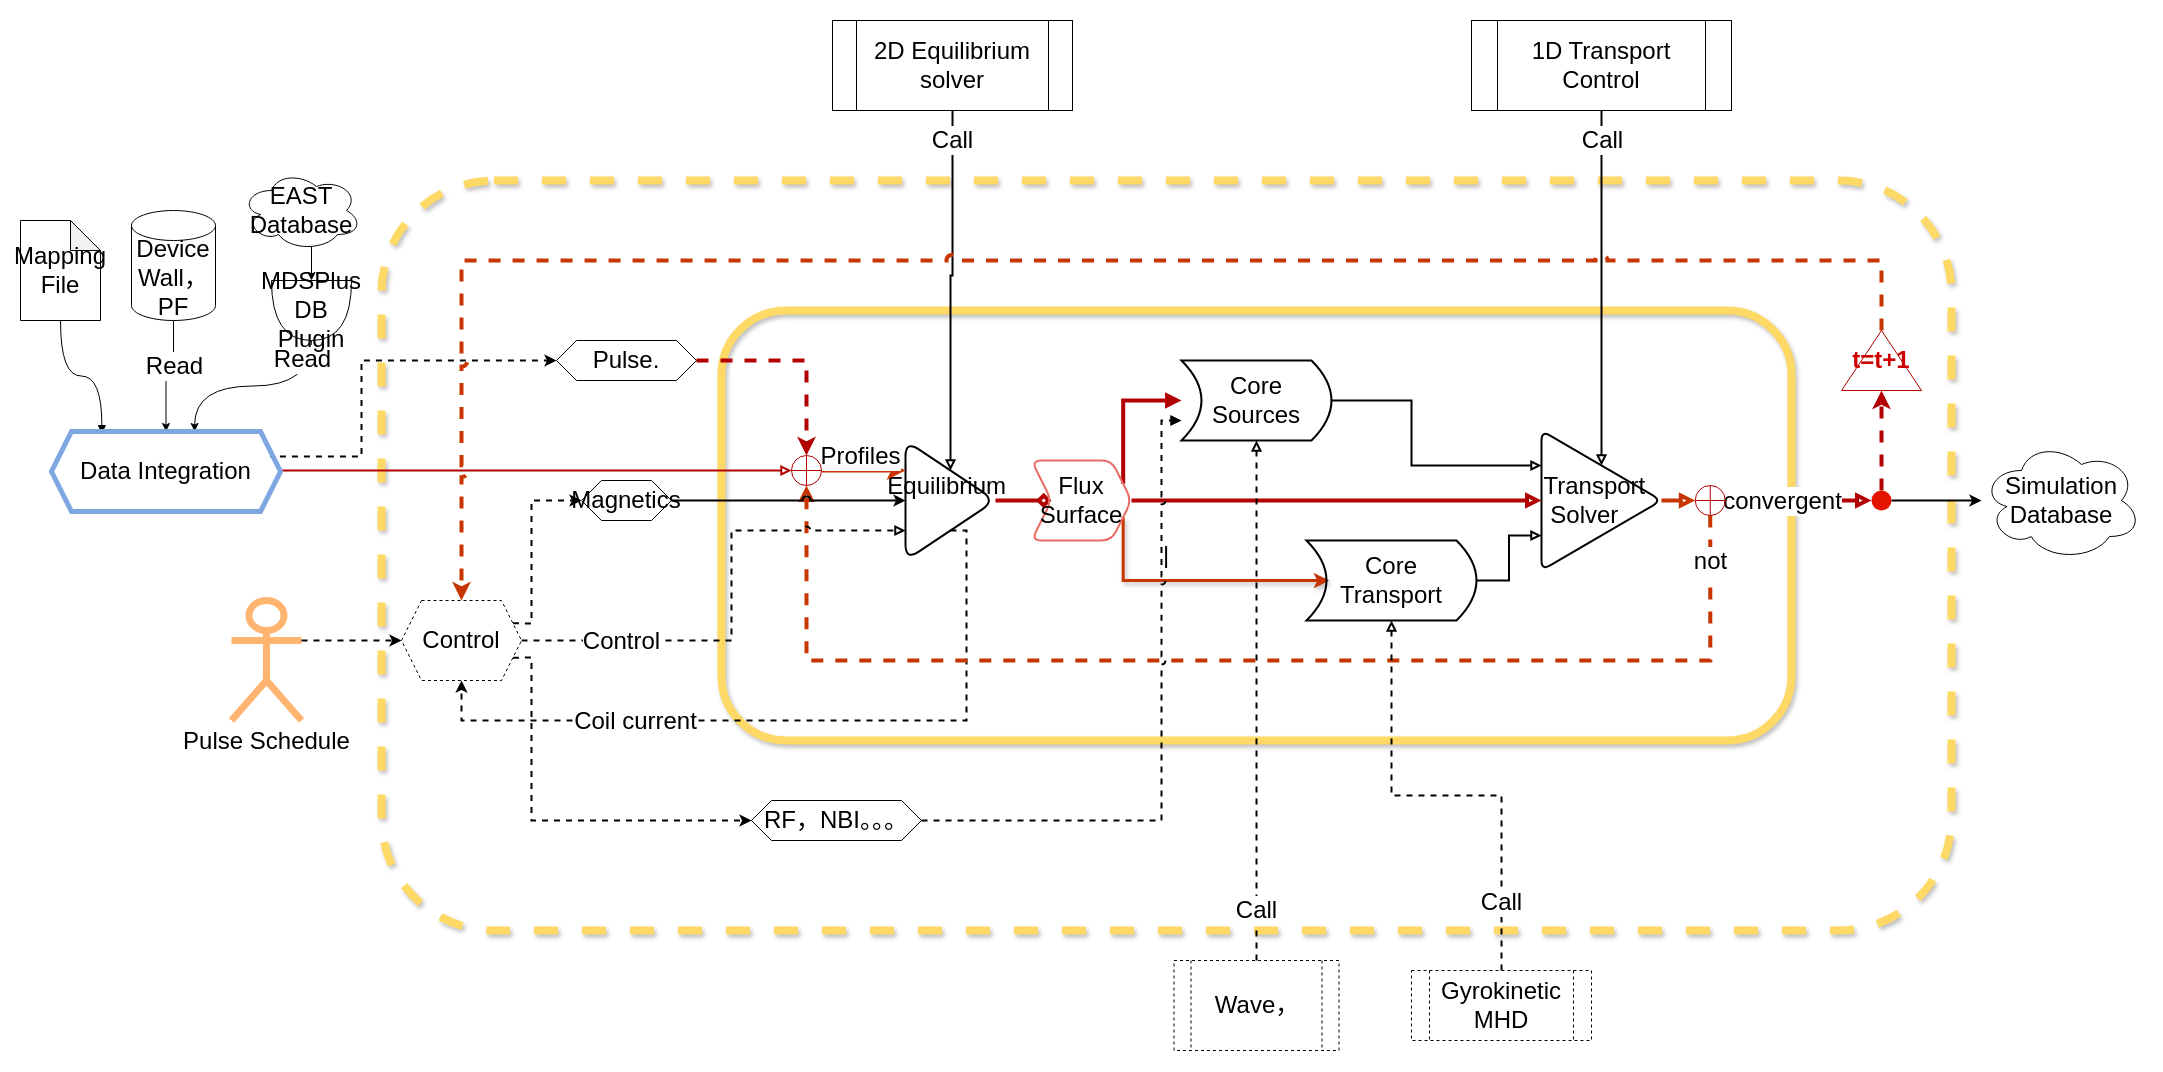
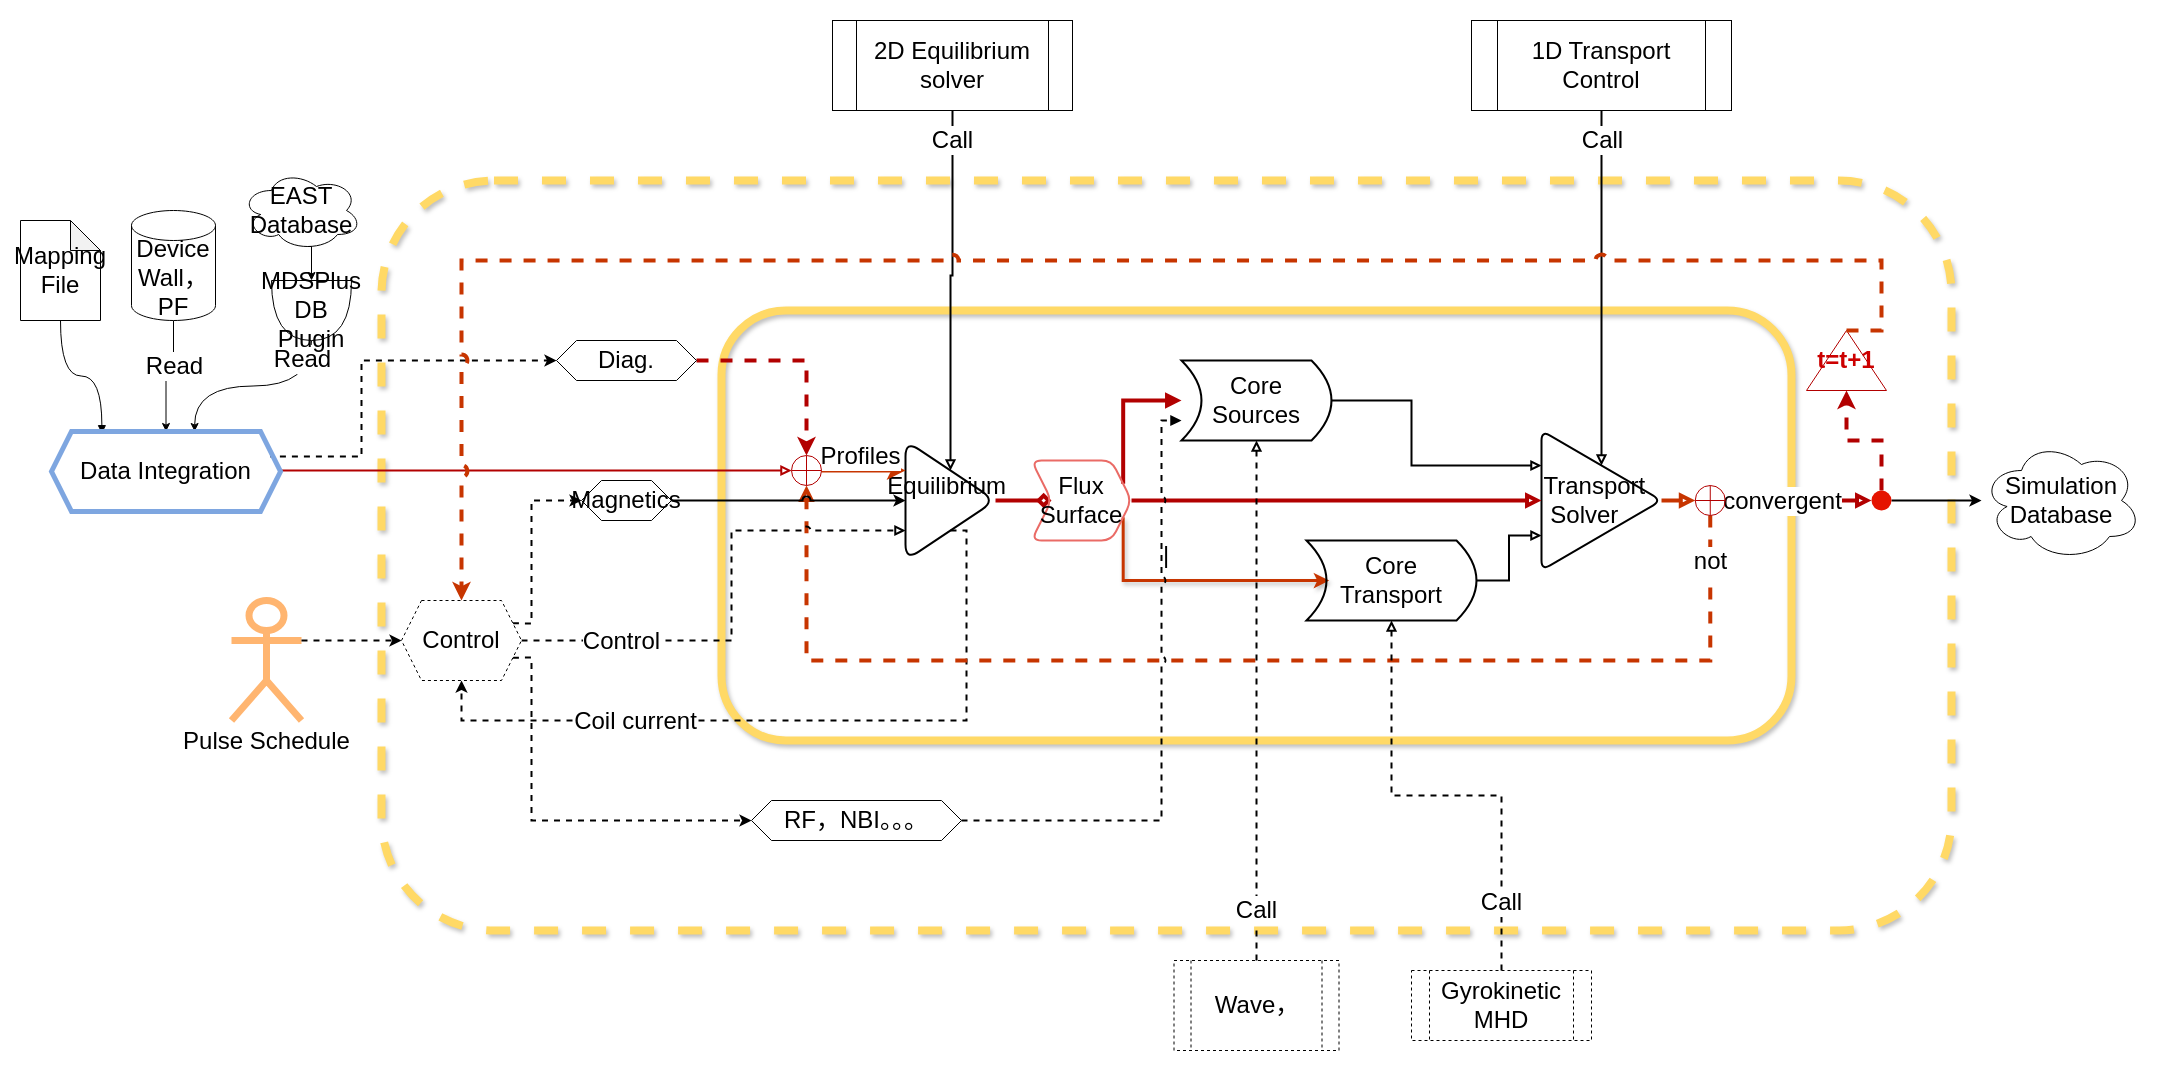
(627, 361) -> (627, 361)
(1882, 361) -> (1847, 361)
(837, 821) -> (857, 821)
